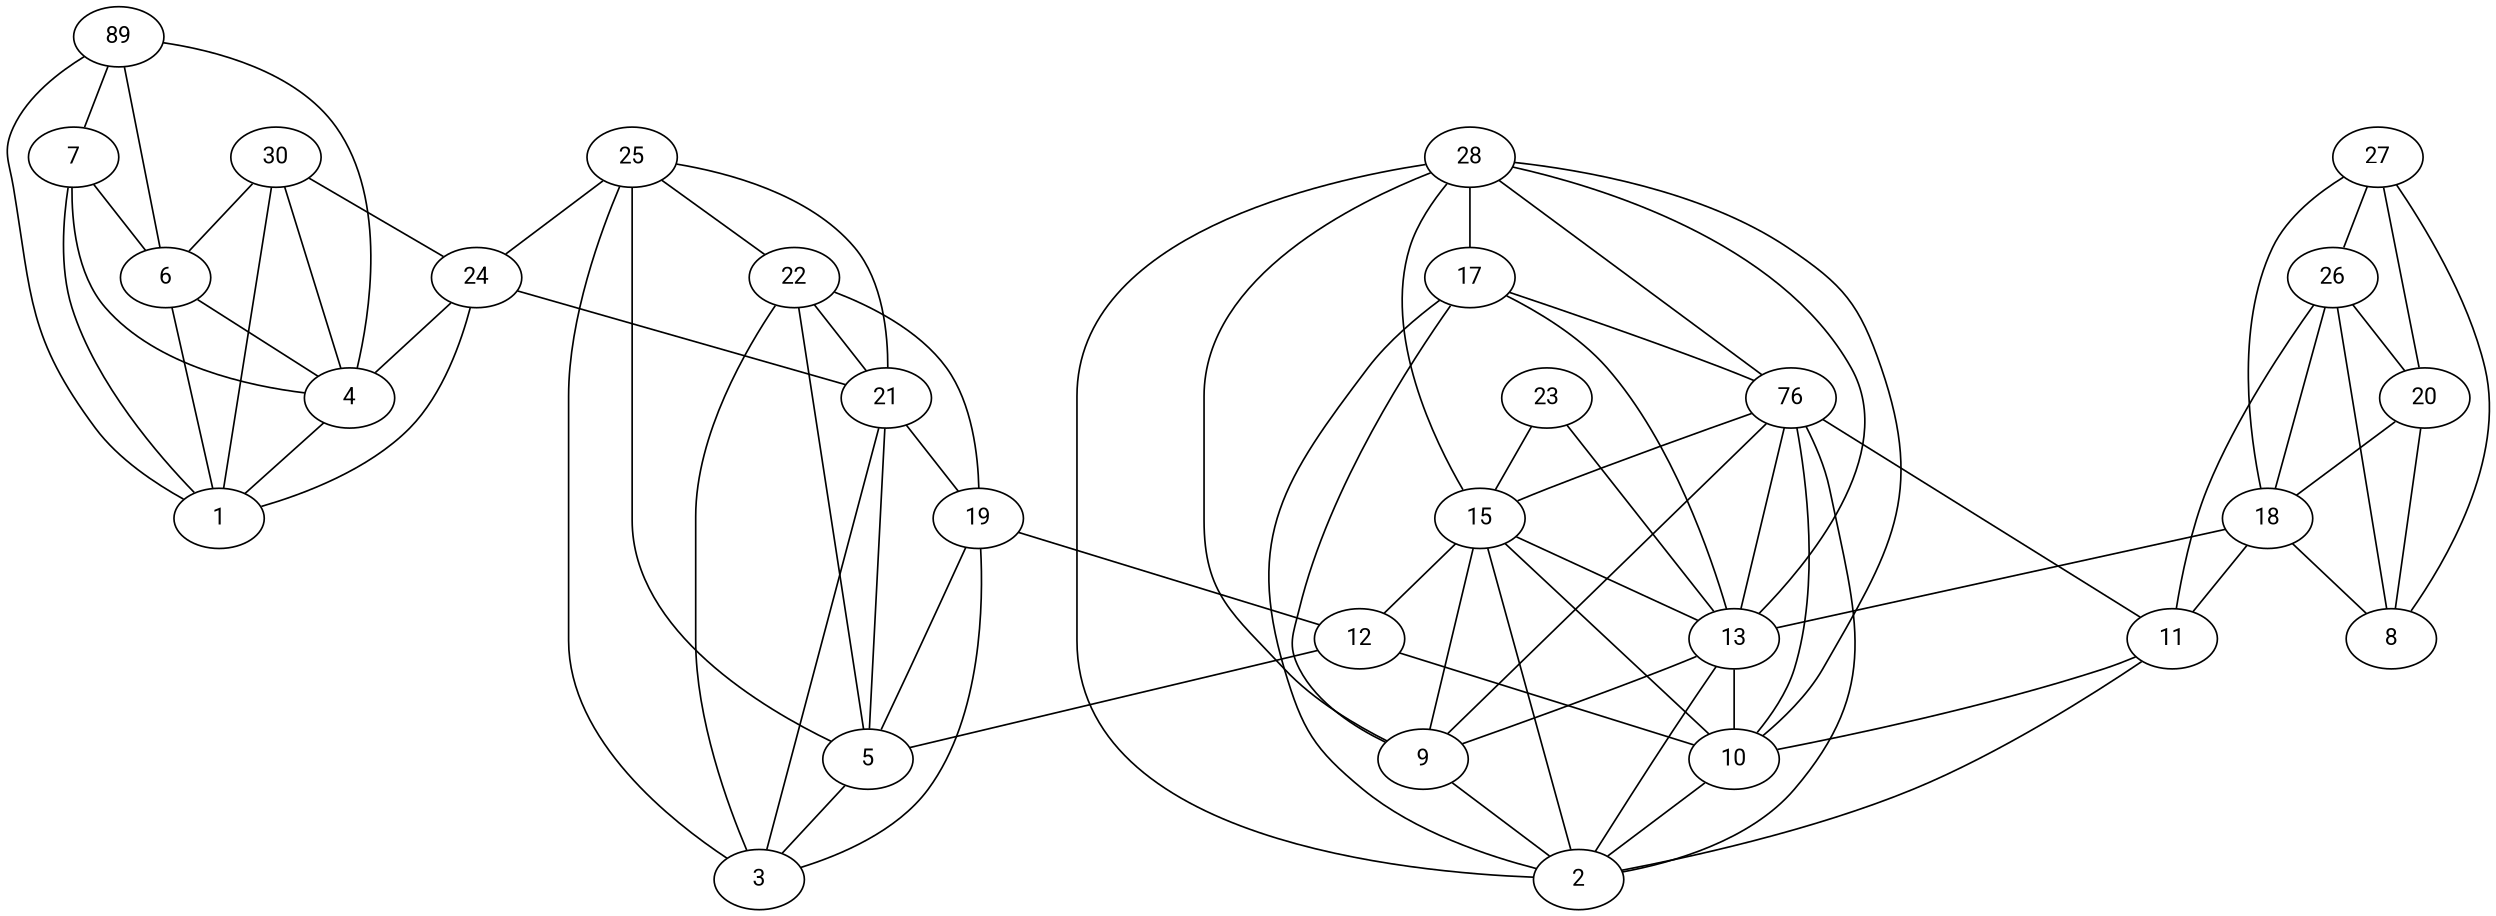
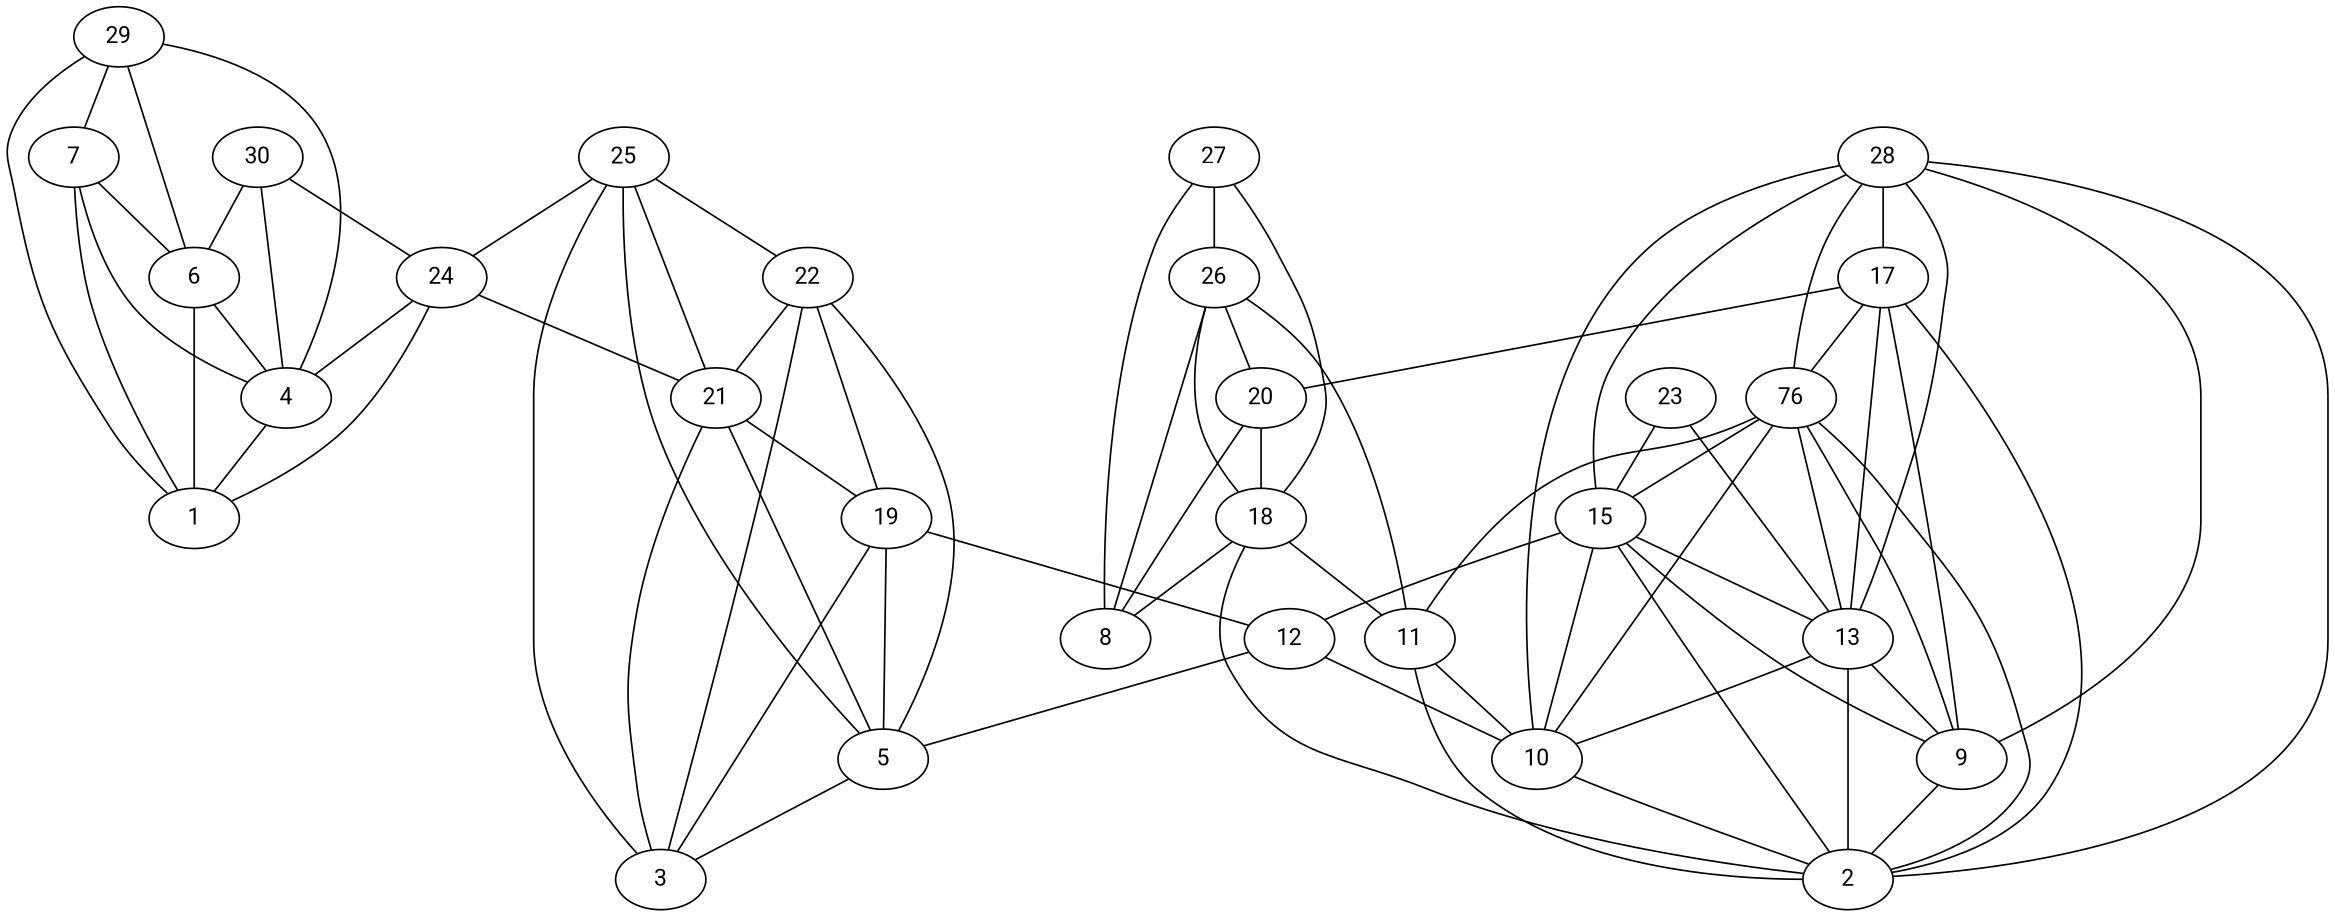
(119, 37) -> (119, 37)
(2401, 278) -> (1559, 340)
(246, 345) -> none
(2001, 579) -> (1437, 792)
